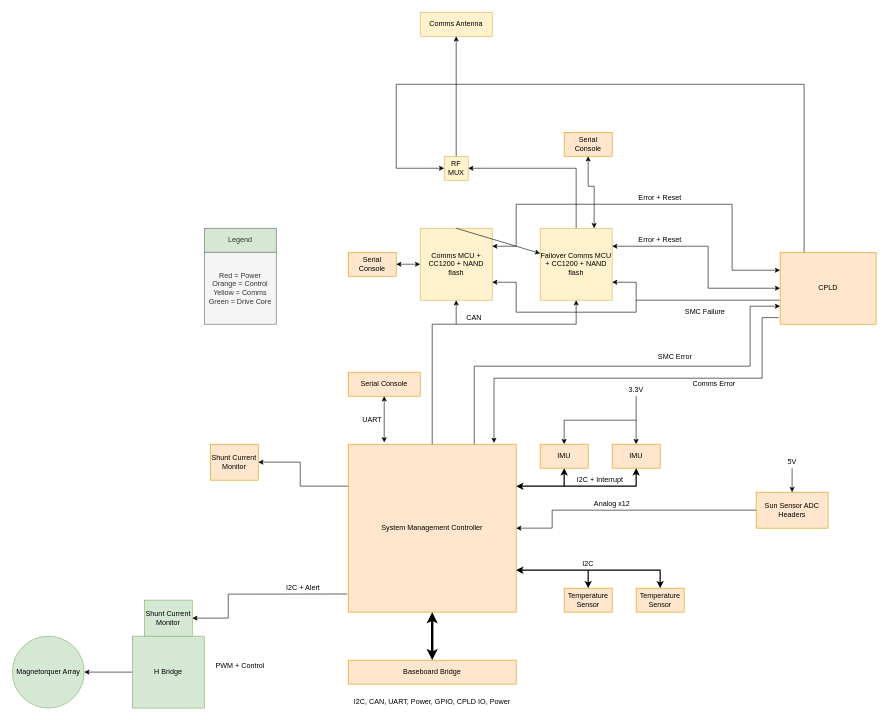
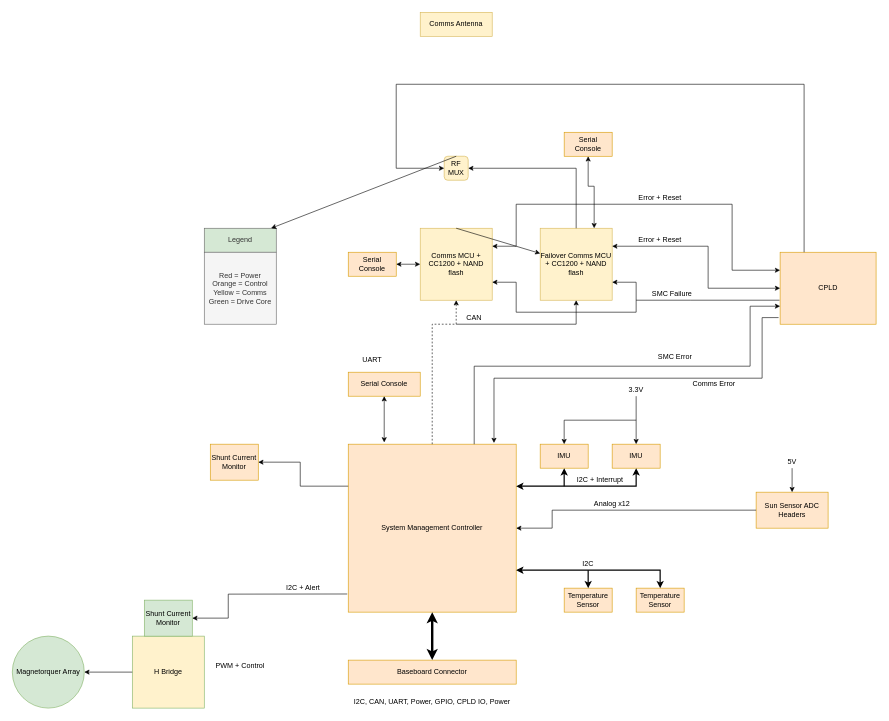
(456, 41) -> (349, 198)
(456, 168) -> (456, 168)
(705, 312) -> (672, 294)
(432, 362) -> (432, 362)
(372, 420) -> (372, 360)
(168, 672) -> (168, 672)
(432, 672) -> (432, 672)
